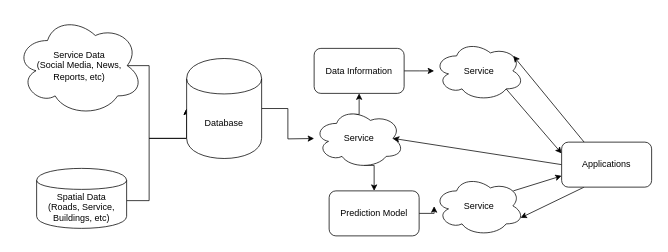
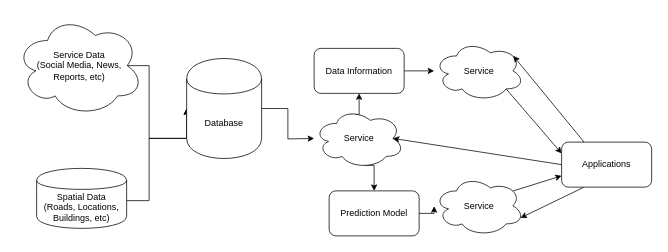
(81, 207) -> (81, 207)
